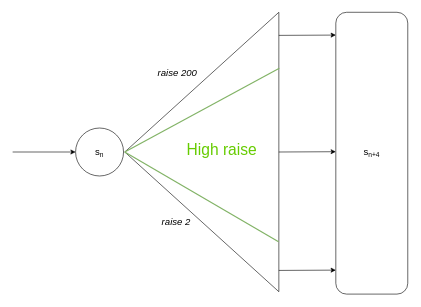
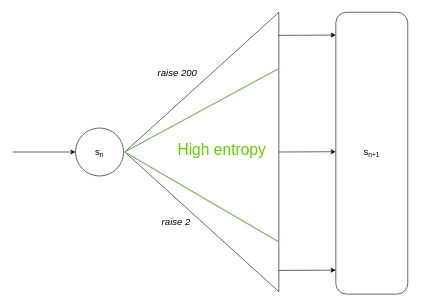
(222, 150) -> (222, 150)
(372, 152) -> (372, 152)
